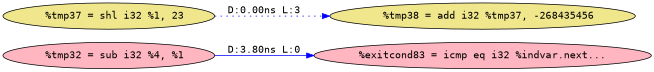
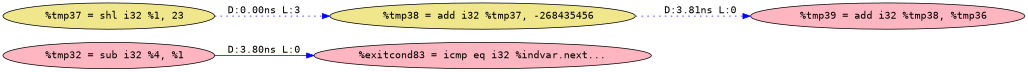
none -> (888, 16)
